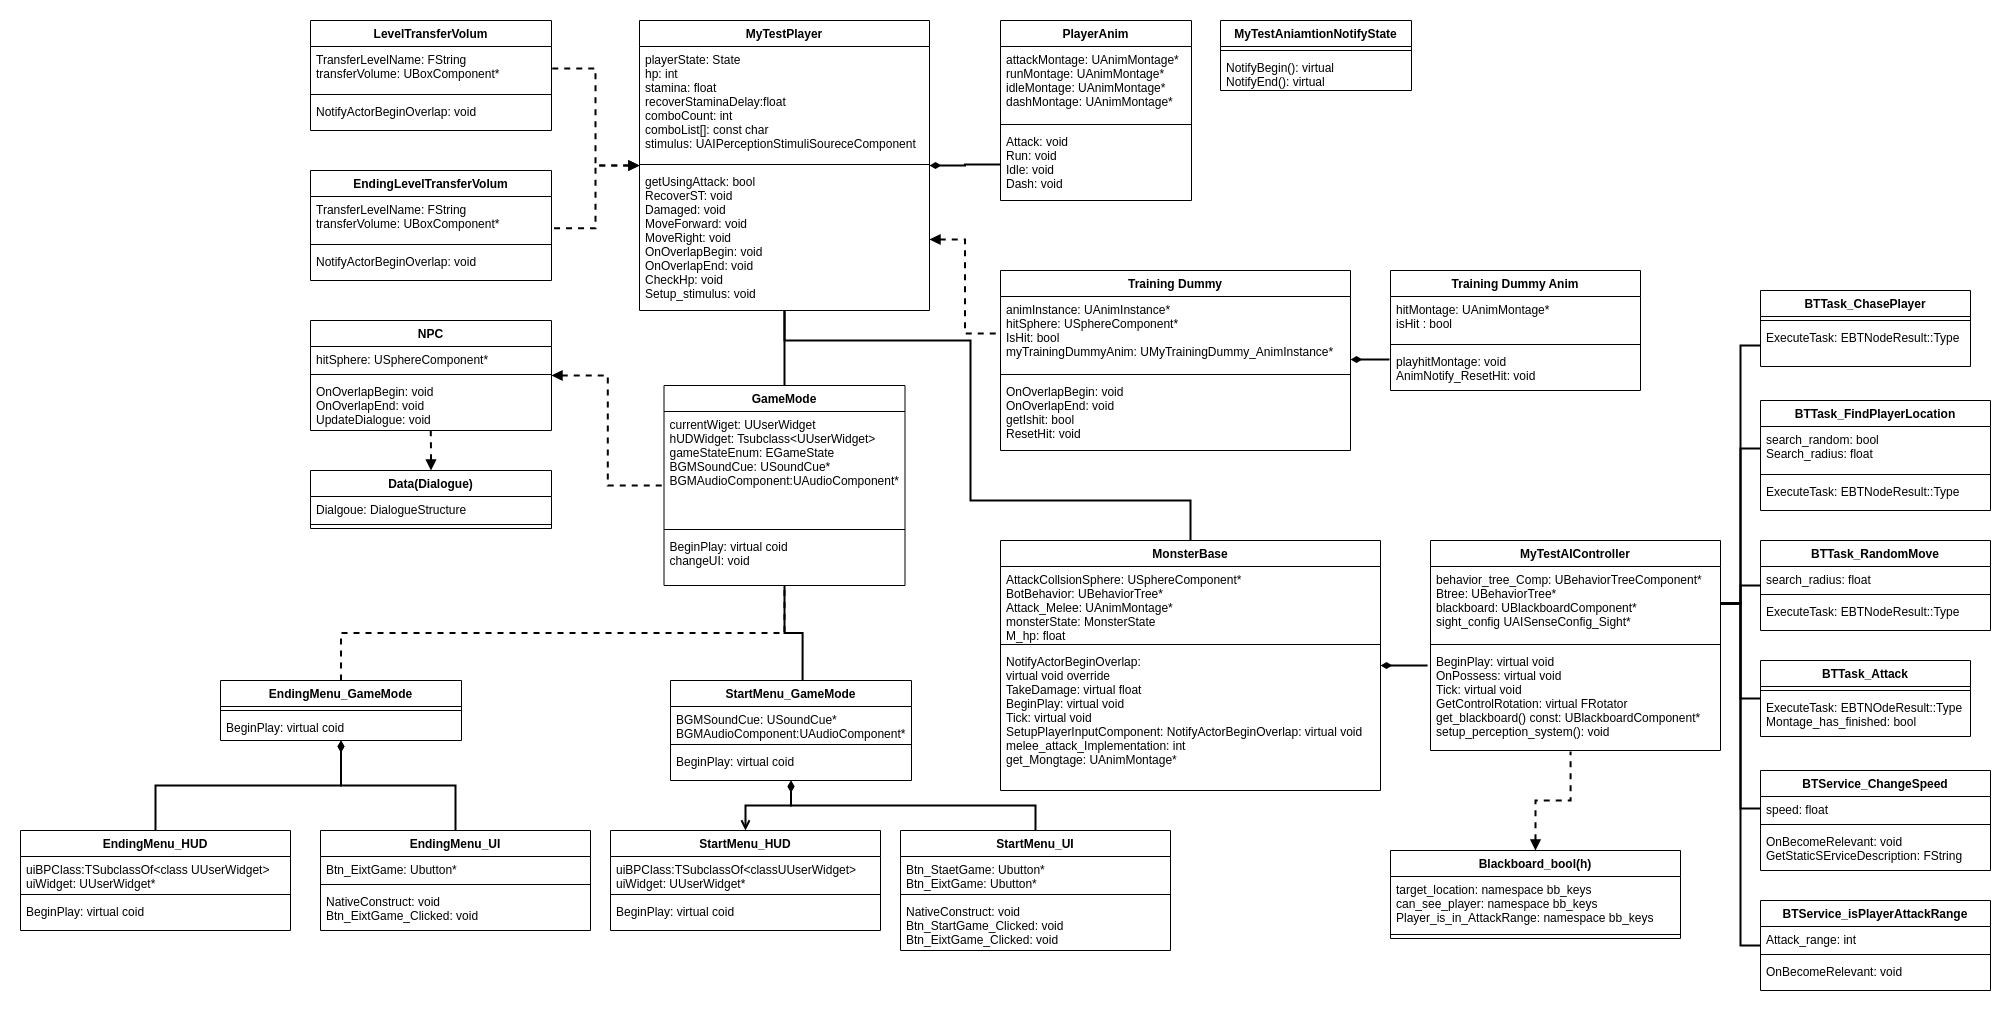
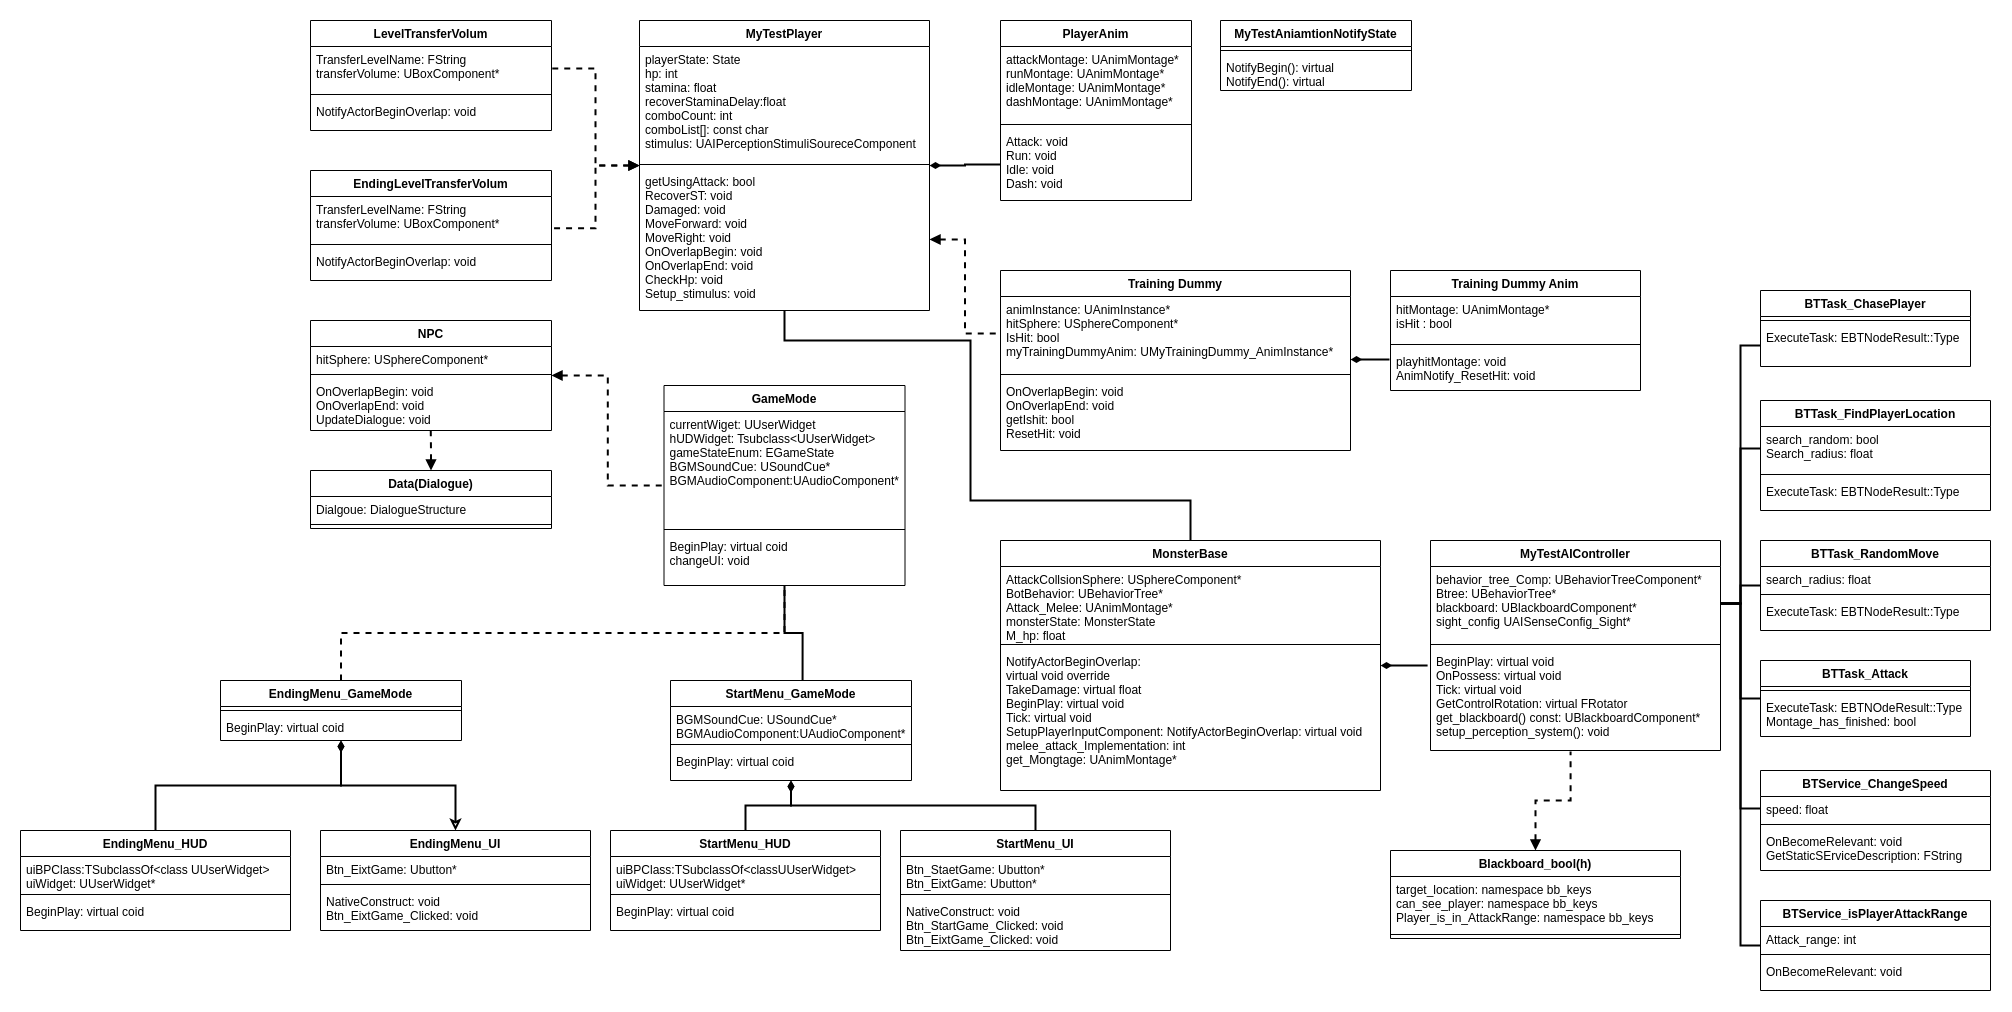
(785, 364) -> none
(456, 822) -> (456, 820)
(746, 822) -> (746, 823)
